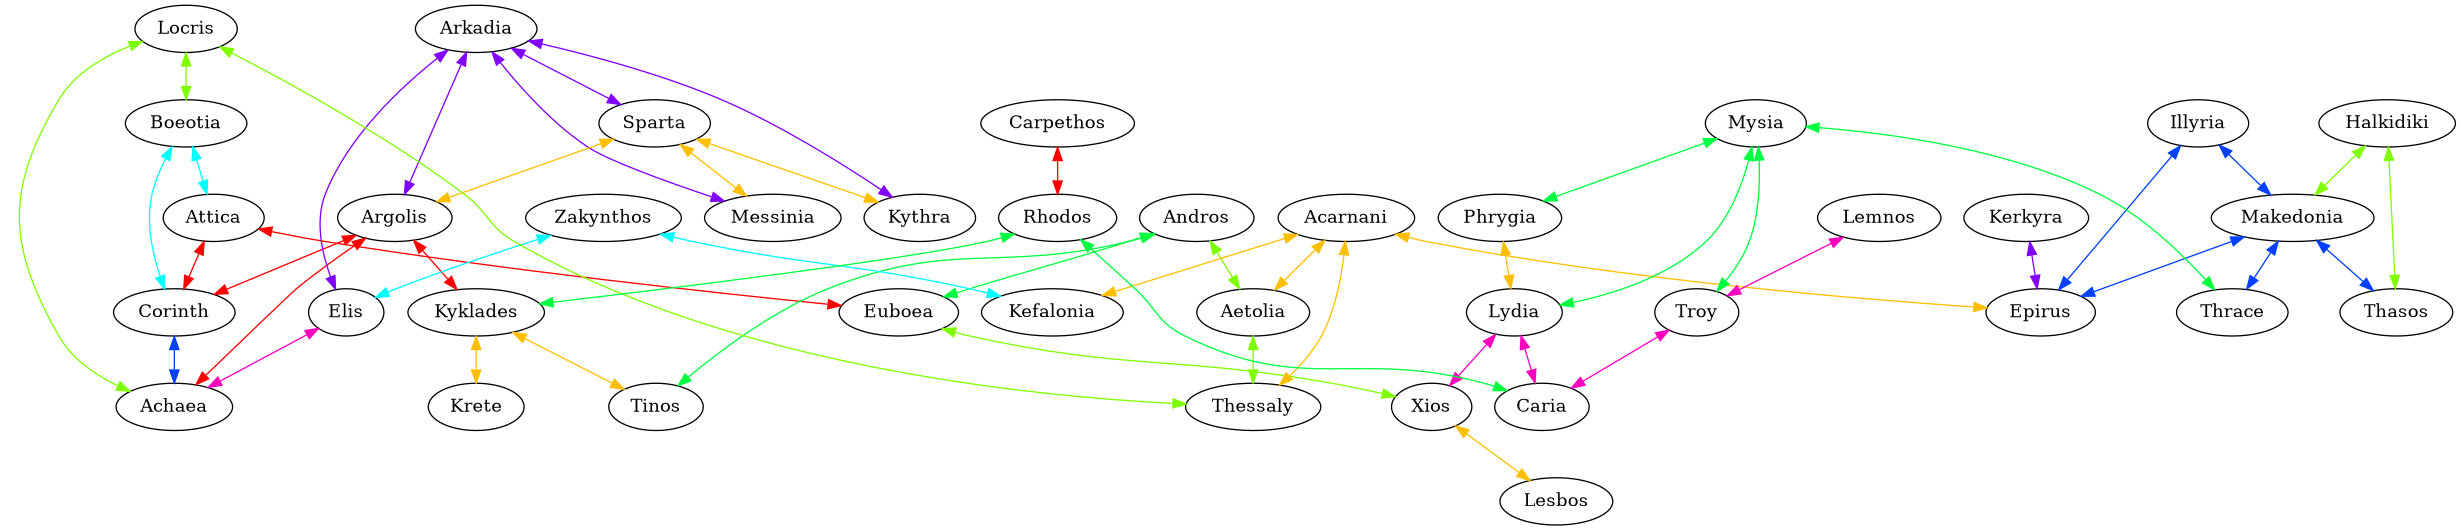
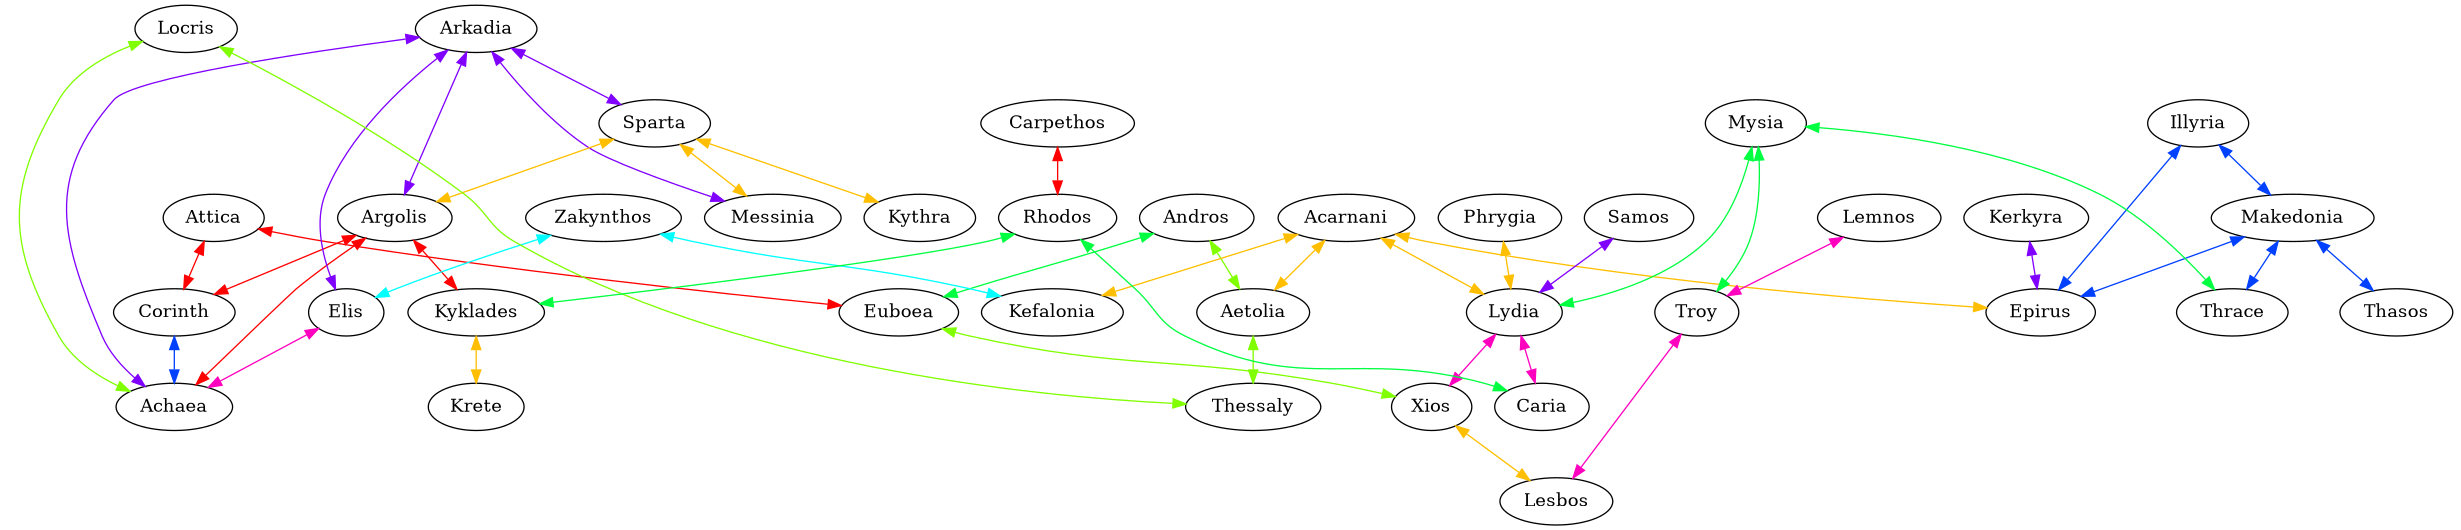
(719, 99) -> (111, 103)
(186, 123) -> none
(2387, 123) -> none
(1630, 170) -> none
none -> (1639, 218)
(1328, 321) -> (1433, 266)
(1620, 359) -> (1627, 406)
(656, 407) -> none
